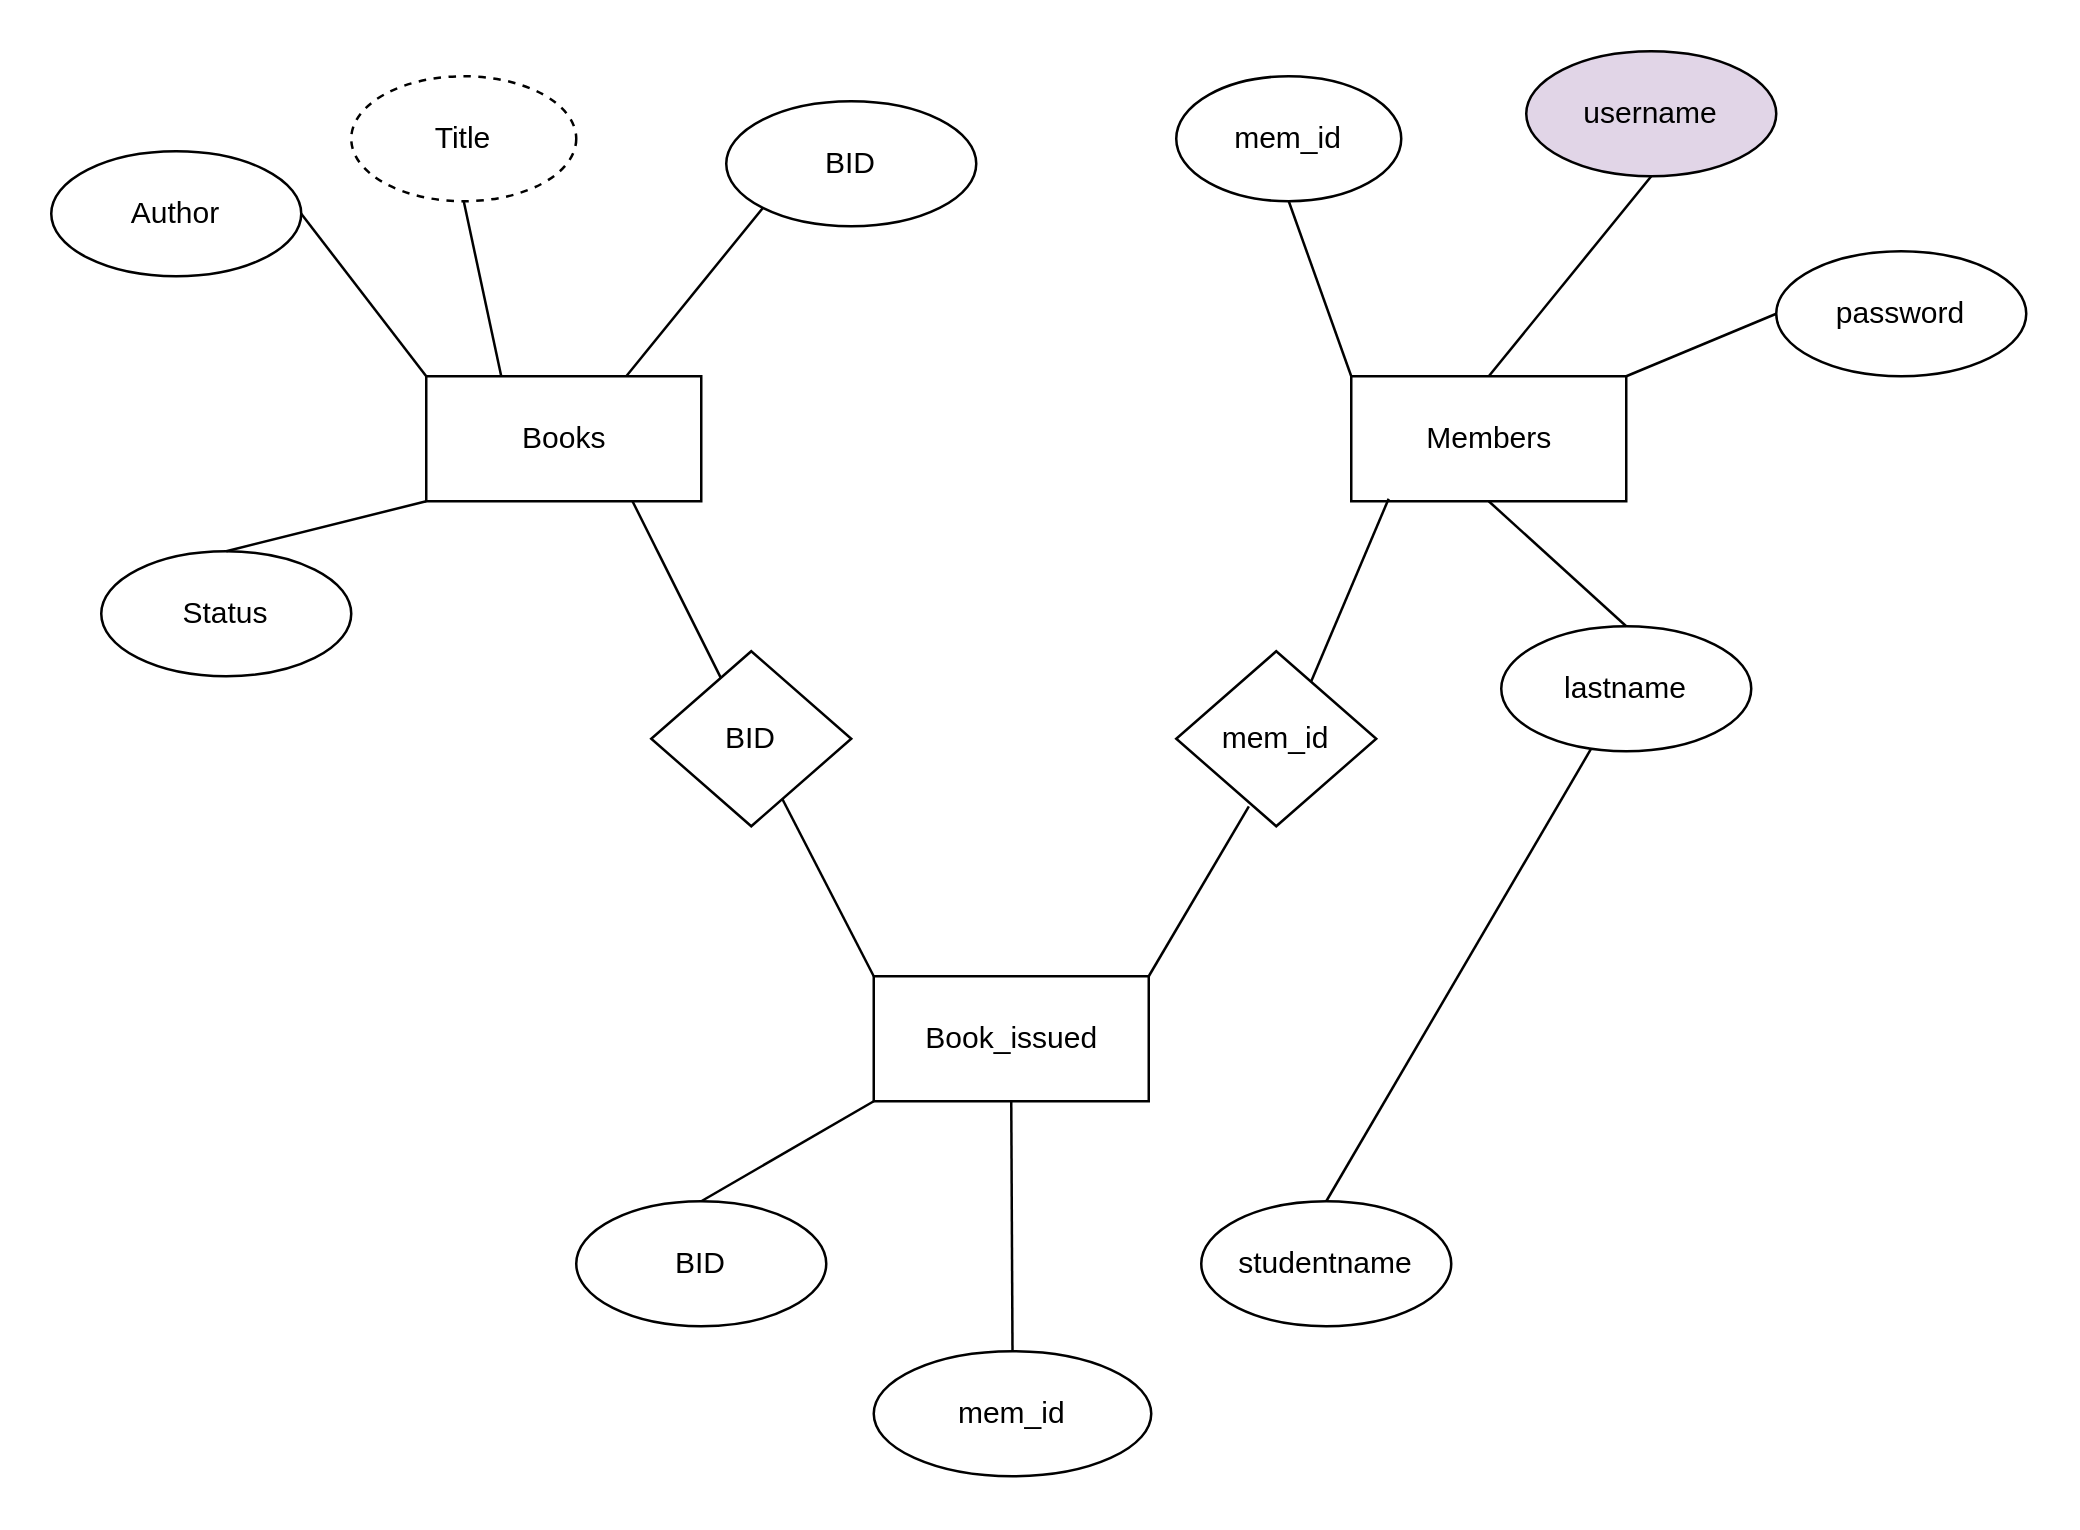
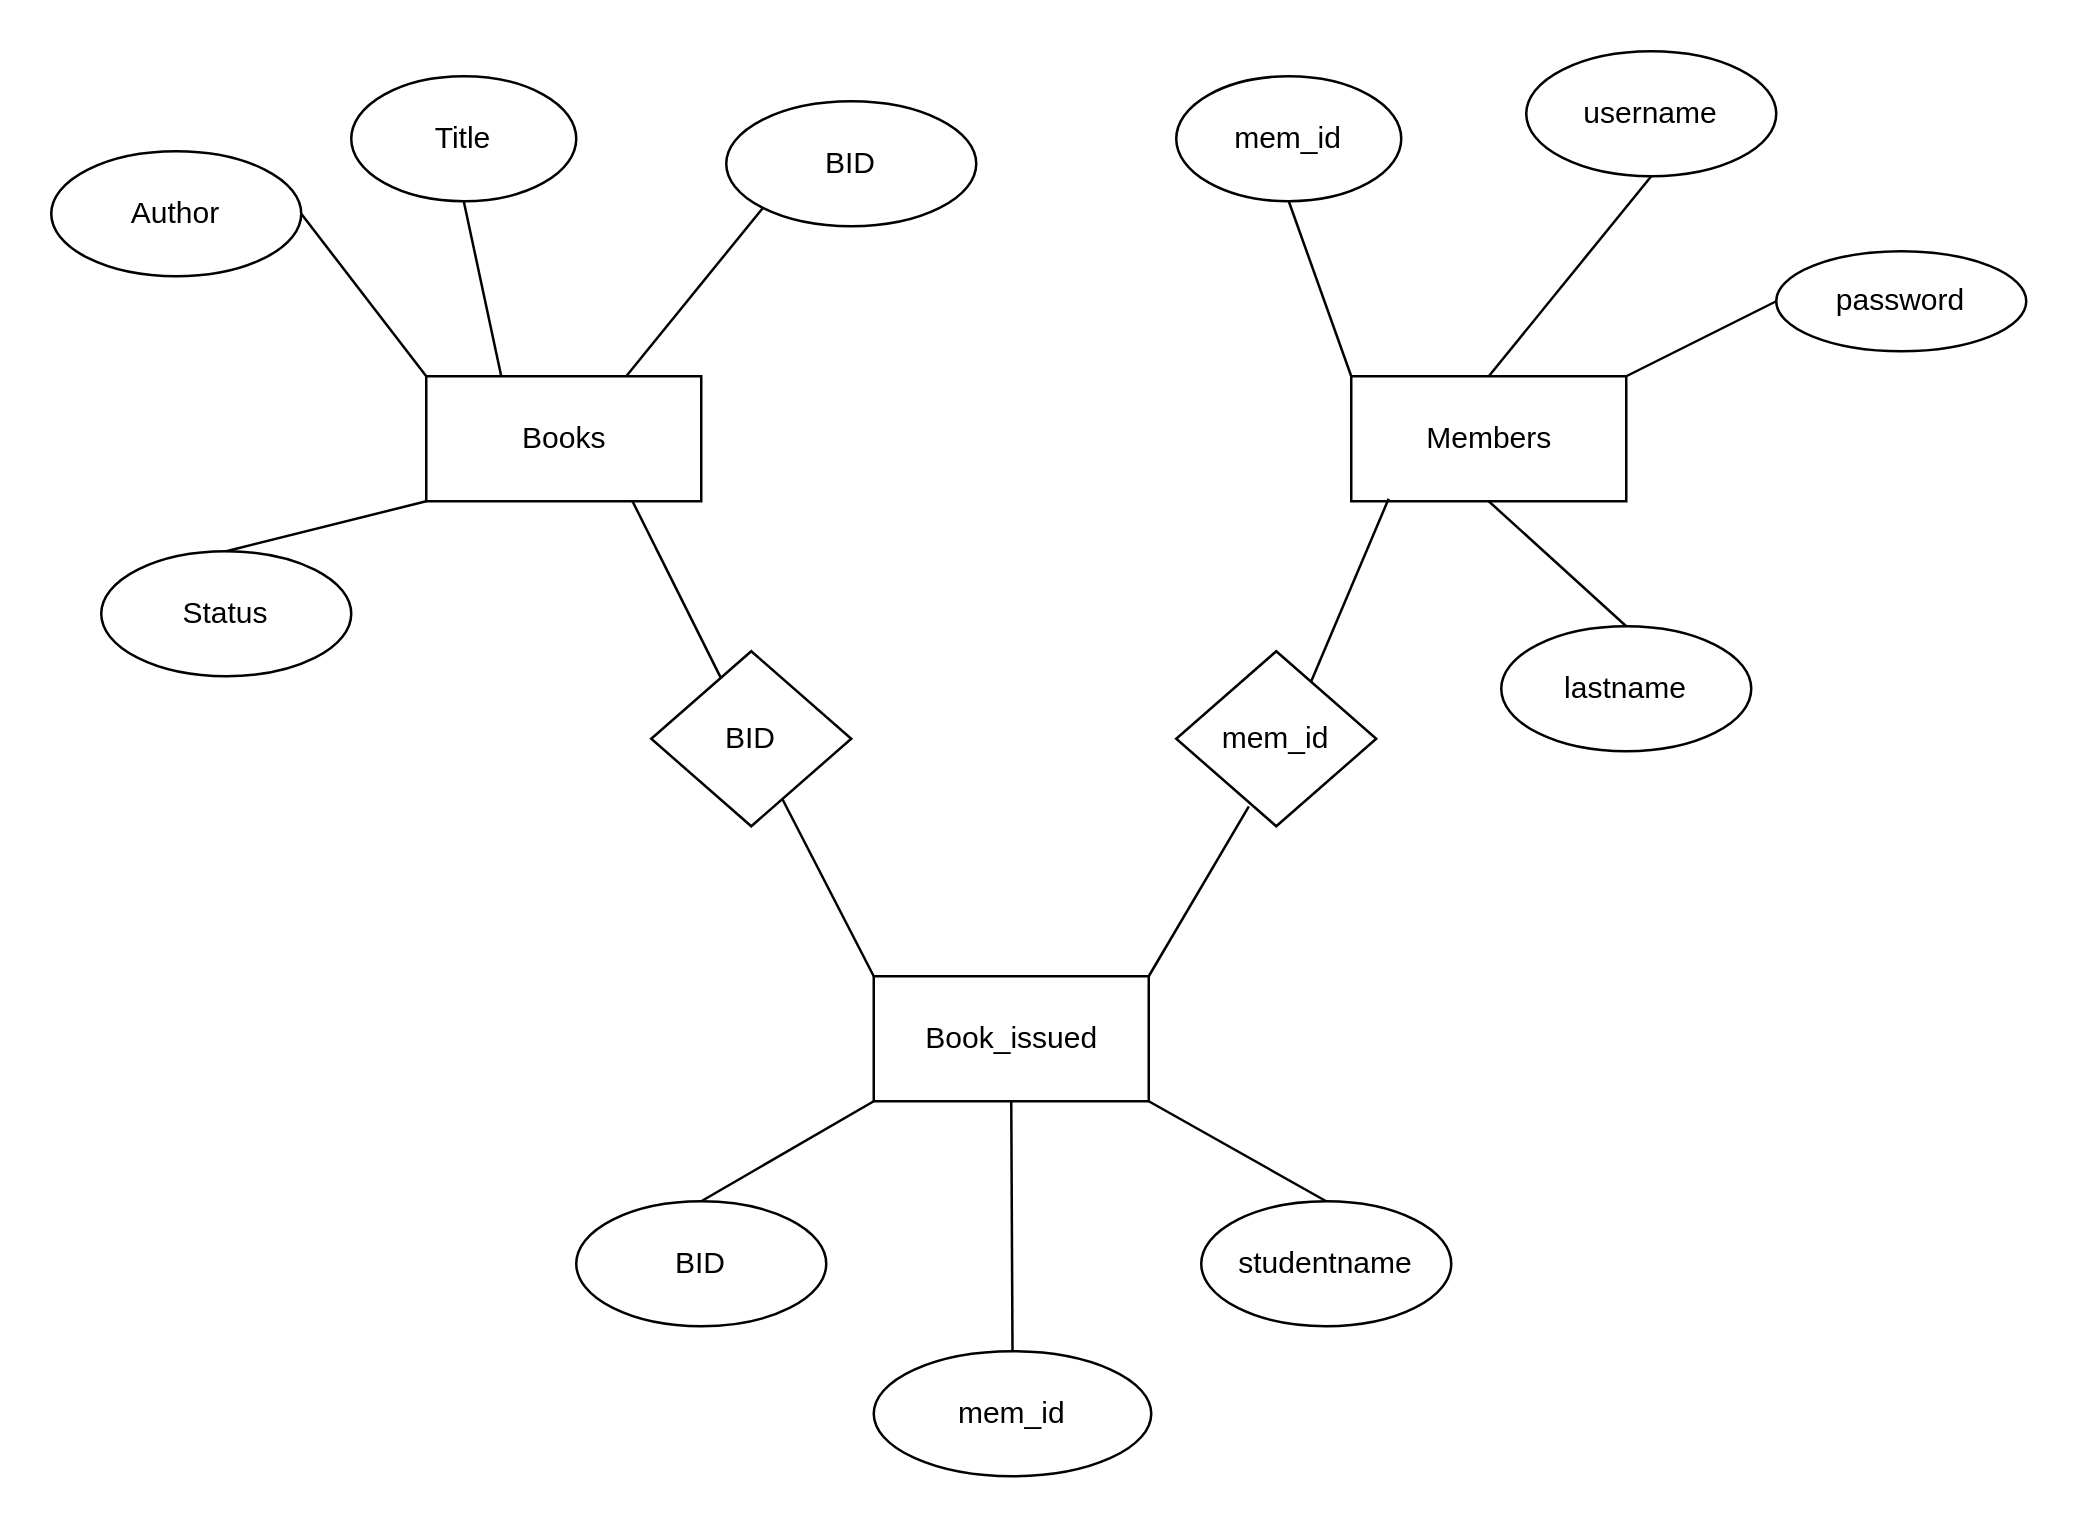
(1651, 114) -> (1651, 114)
(464, 139) -> (464, 139)
(1901, 314) -> (1901, 301)
(1459, 975) -> (1238, 1151)
